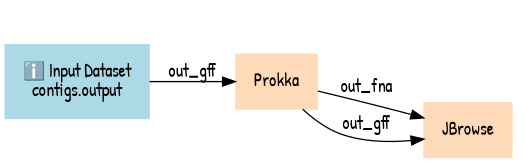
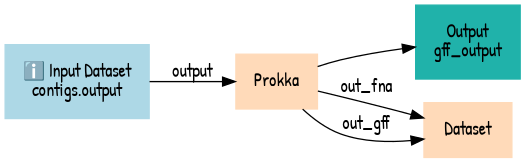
none -> (468, 42)
(193, 72) -> (193, 72)
(468, 130) -> (468, 130)
